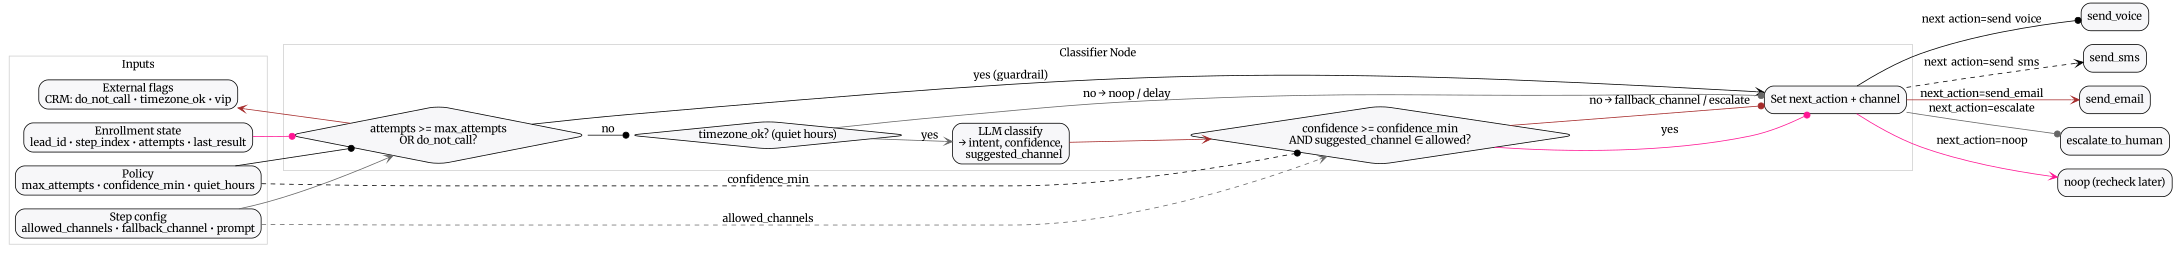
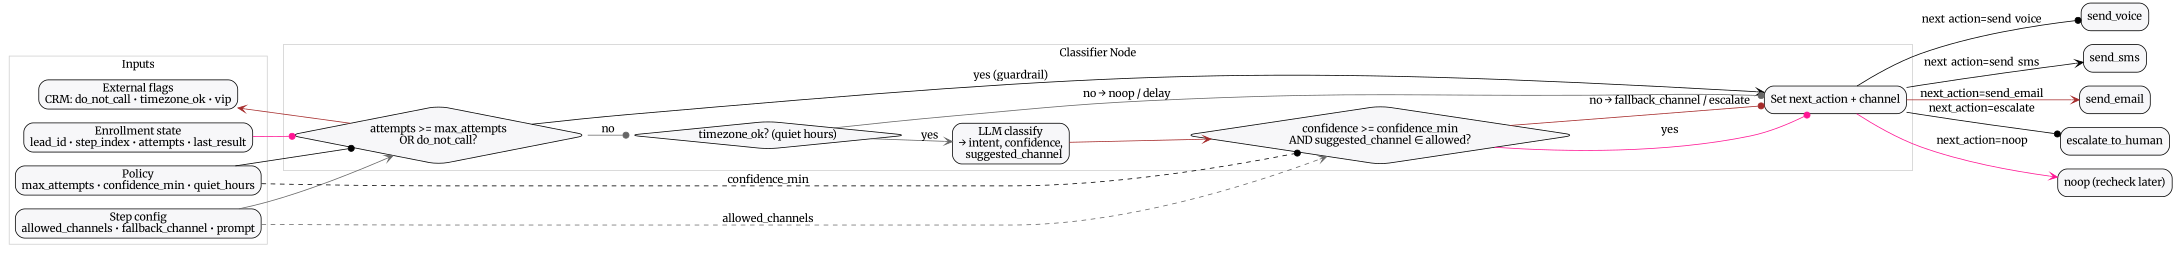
(1991, 75) -> (1991, 75)
(1980, 123) -> (1980, 123)
(605, 135) -> (605, 135)
